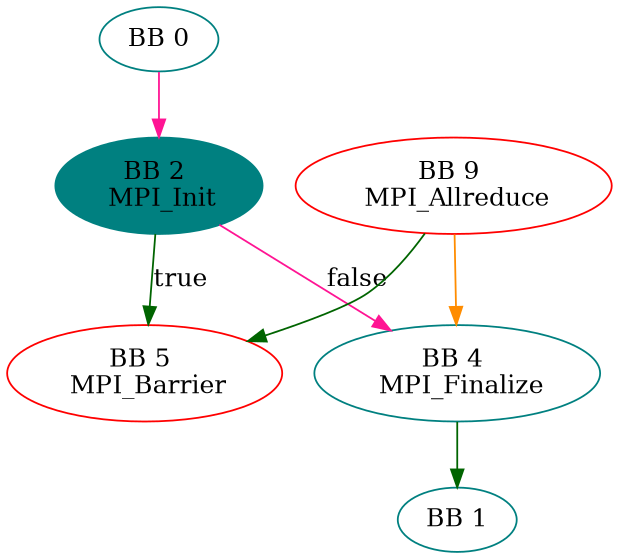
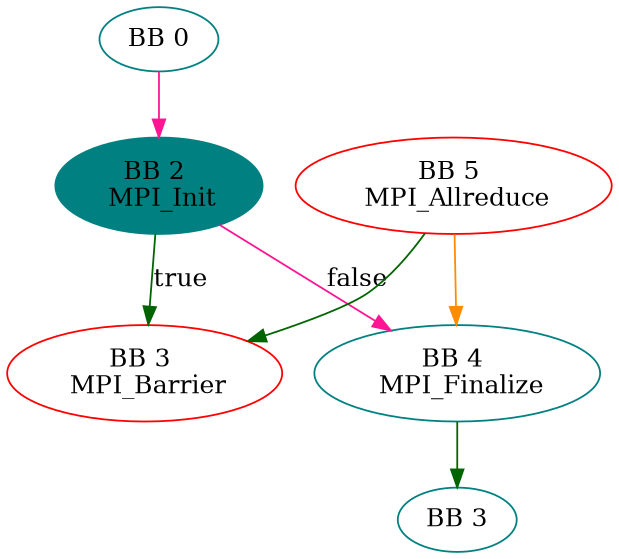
(454, 186) -> (454, 186)
(145, 373) -> (145, 373)
(457, 520) -> (457, 520)
